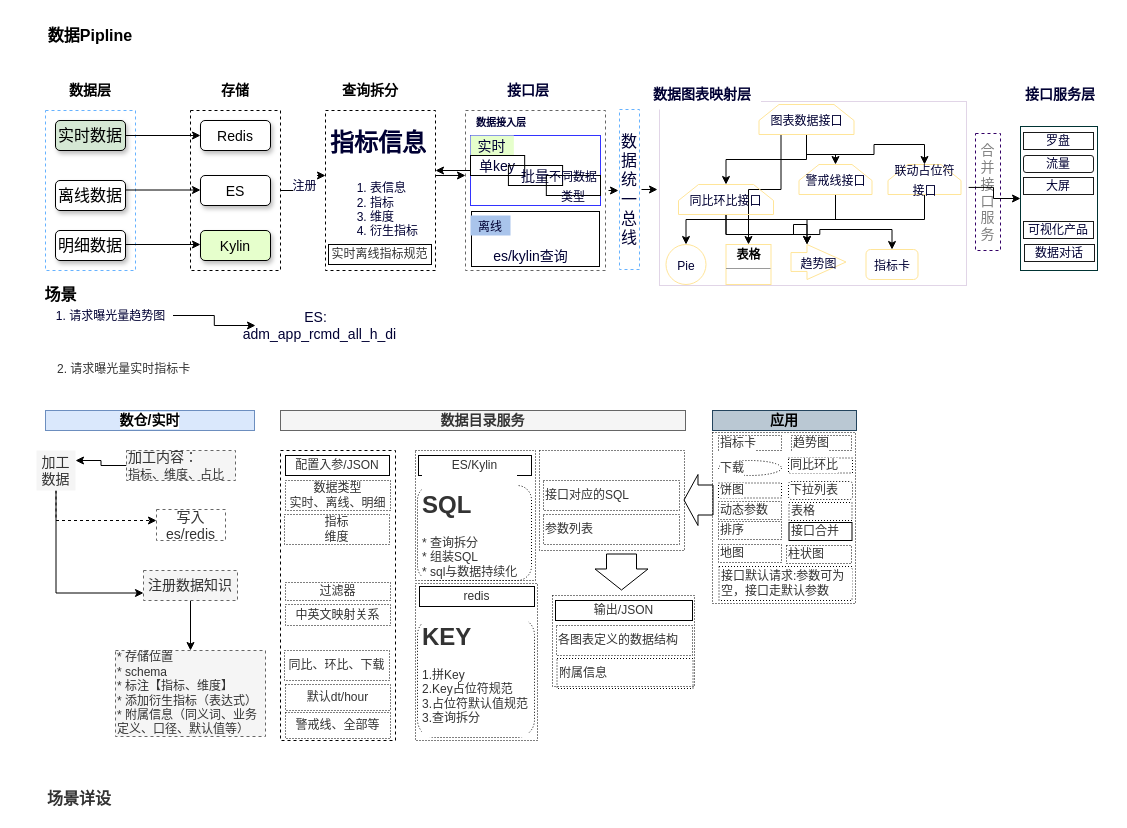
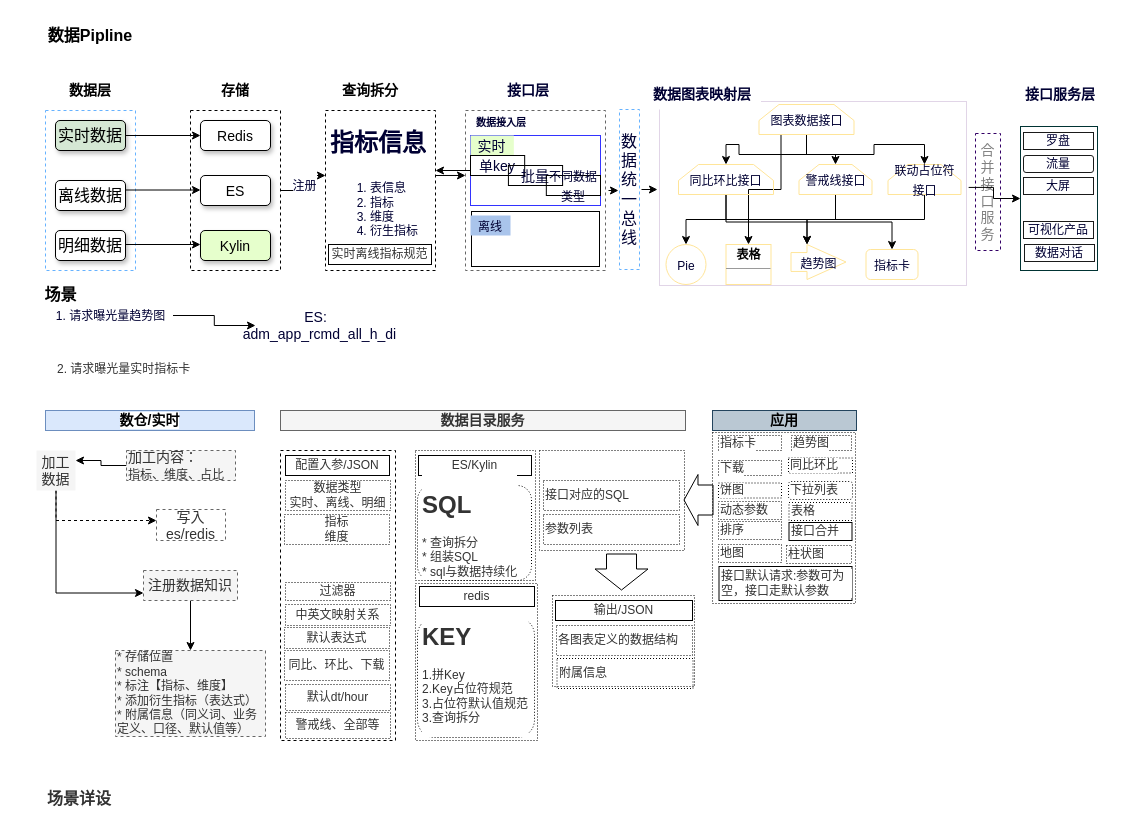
(726, 200) -> (726, 180)
(531, 256) -> none
(750, 468) -> (750, 468)
(786, 584) -> (786, 584)
none -> (337, 638)
